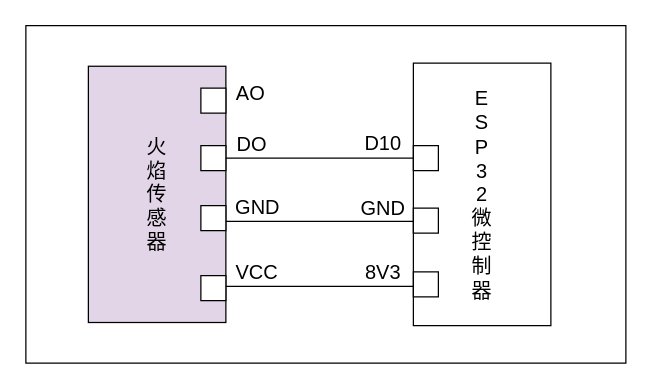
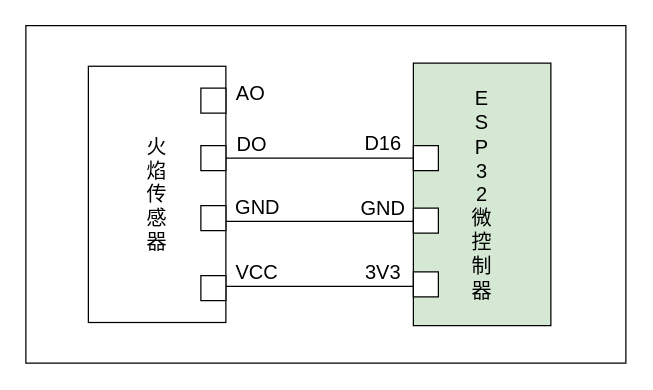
(383, 143) -> (383, 143)
(157, 194) -> (157, 194)
(482, 194) -> (482, 194)
(383, 272) -> (383, 272)
